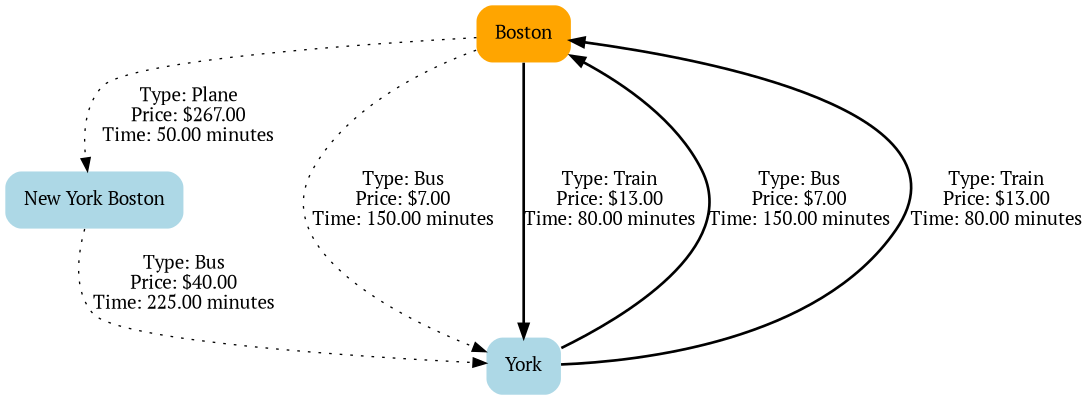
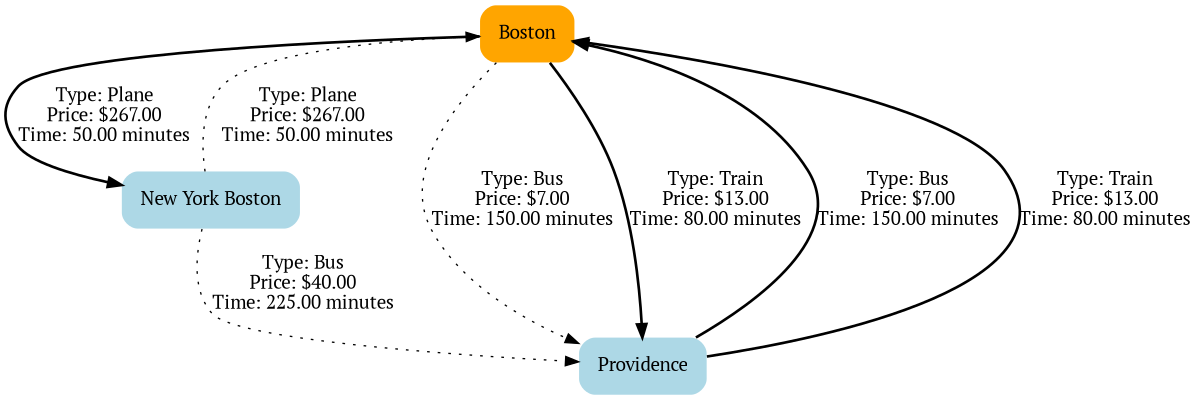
(250, 55) -> (165, 55)
none -> (296, 56)
(524, 366) -> (643, 366)
